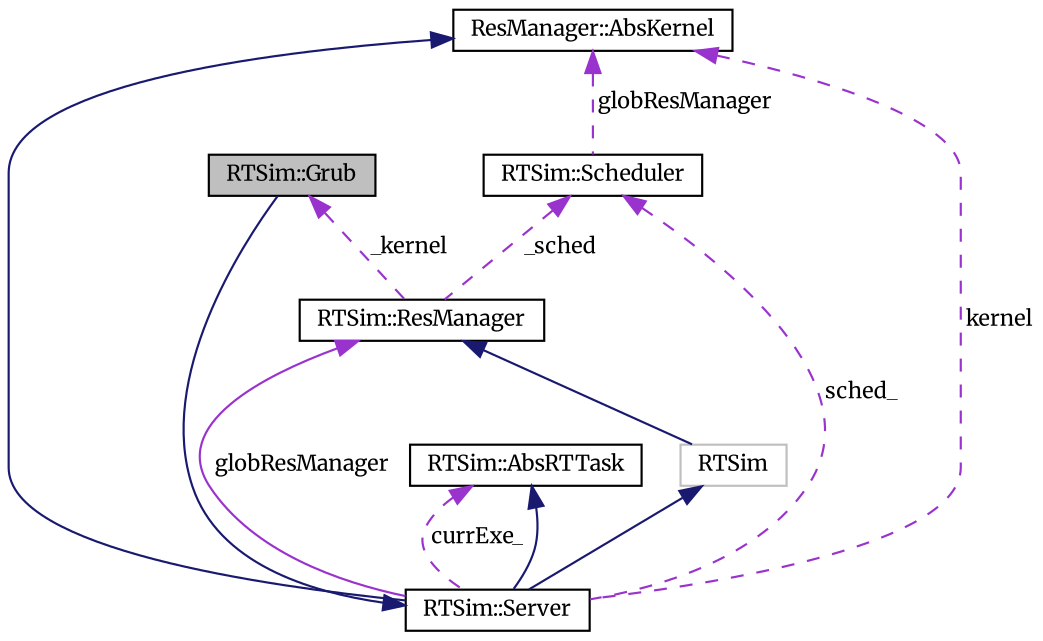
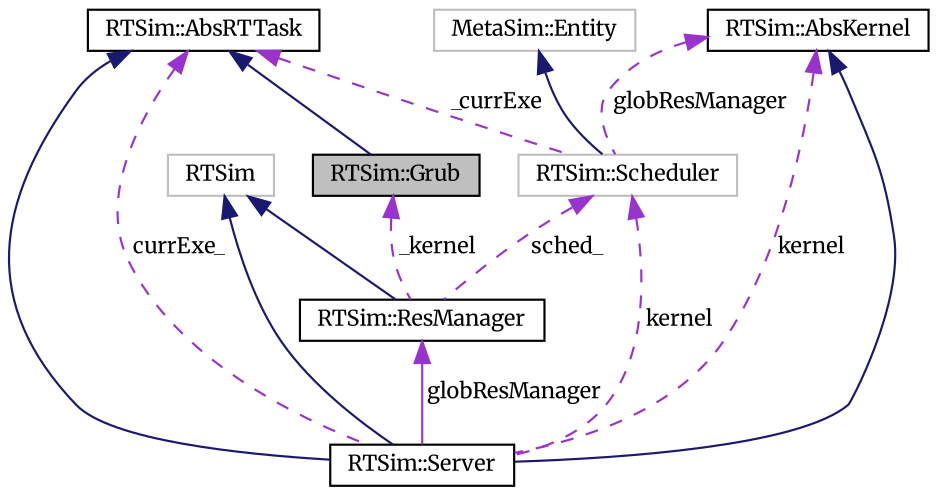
none -> (535, 30)
(593, 30) -> (818, 30)
none -> (424, 107)
(593, 175) -> (628, 175)
(558, 248) -> (566, 248)
(860, 393) -> (678, 320)
(588, 397) -> (331, 254)
(185, 448) -> (309, 110)
